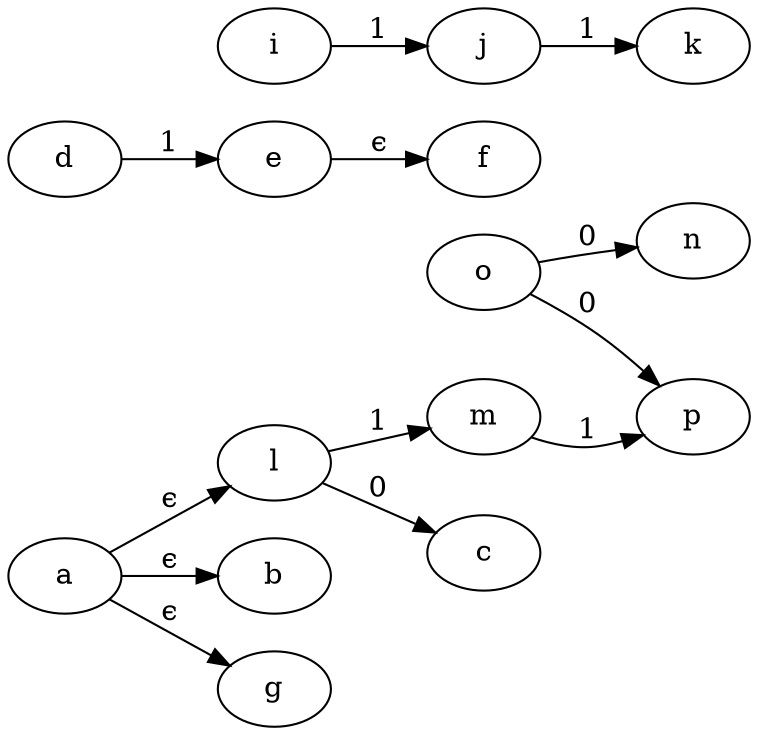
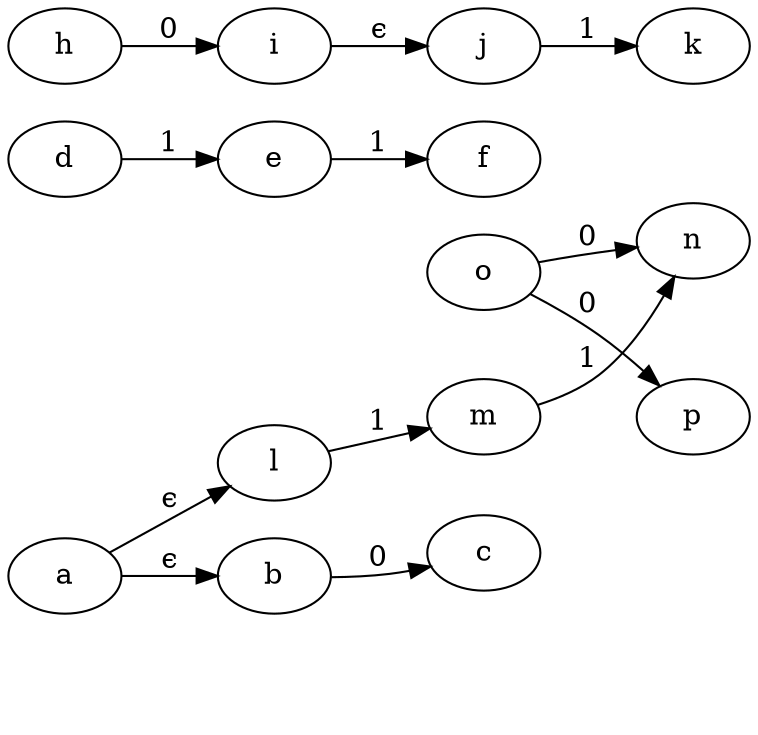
(379, 30) -> (379, 30)
none -> (65, 46)
(379, 143) -> (379, 143)
(577, 447) -> (612, 364)
(369, 504) -> (370, 576)
(274, 689) -> none
